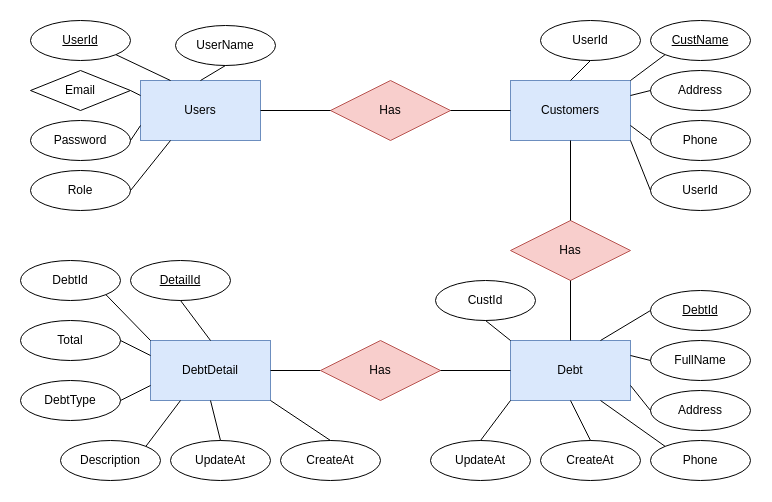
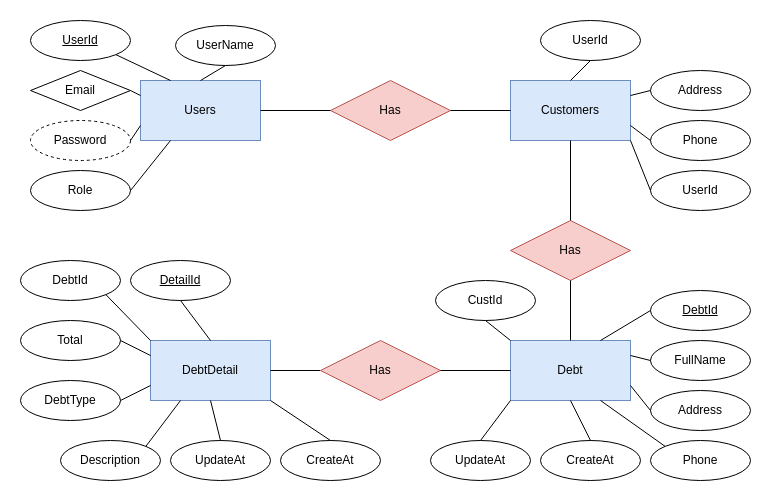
(701, 41) -> none
(648, 67) -> none
(81, 141) -> (81, 141)
